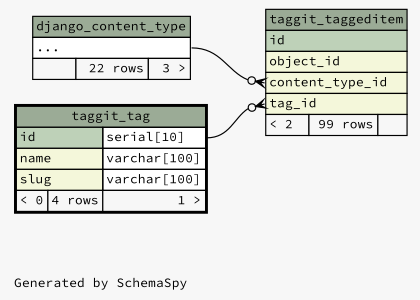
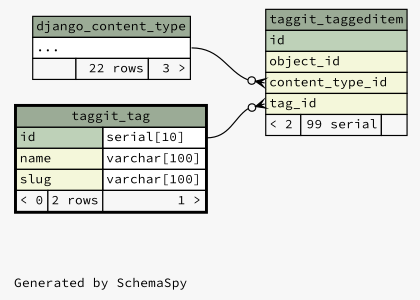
(346, 124) -> (342, 124)
(75, 200) -> (75, 200)
